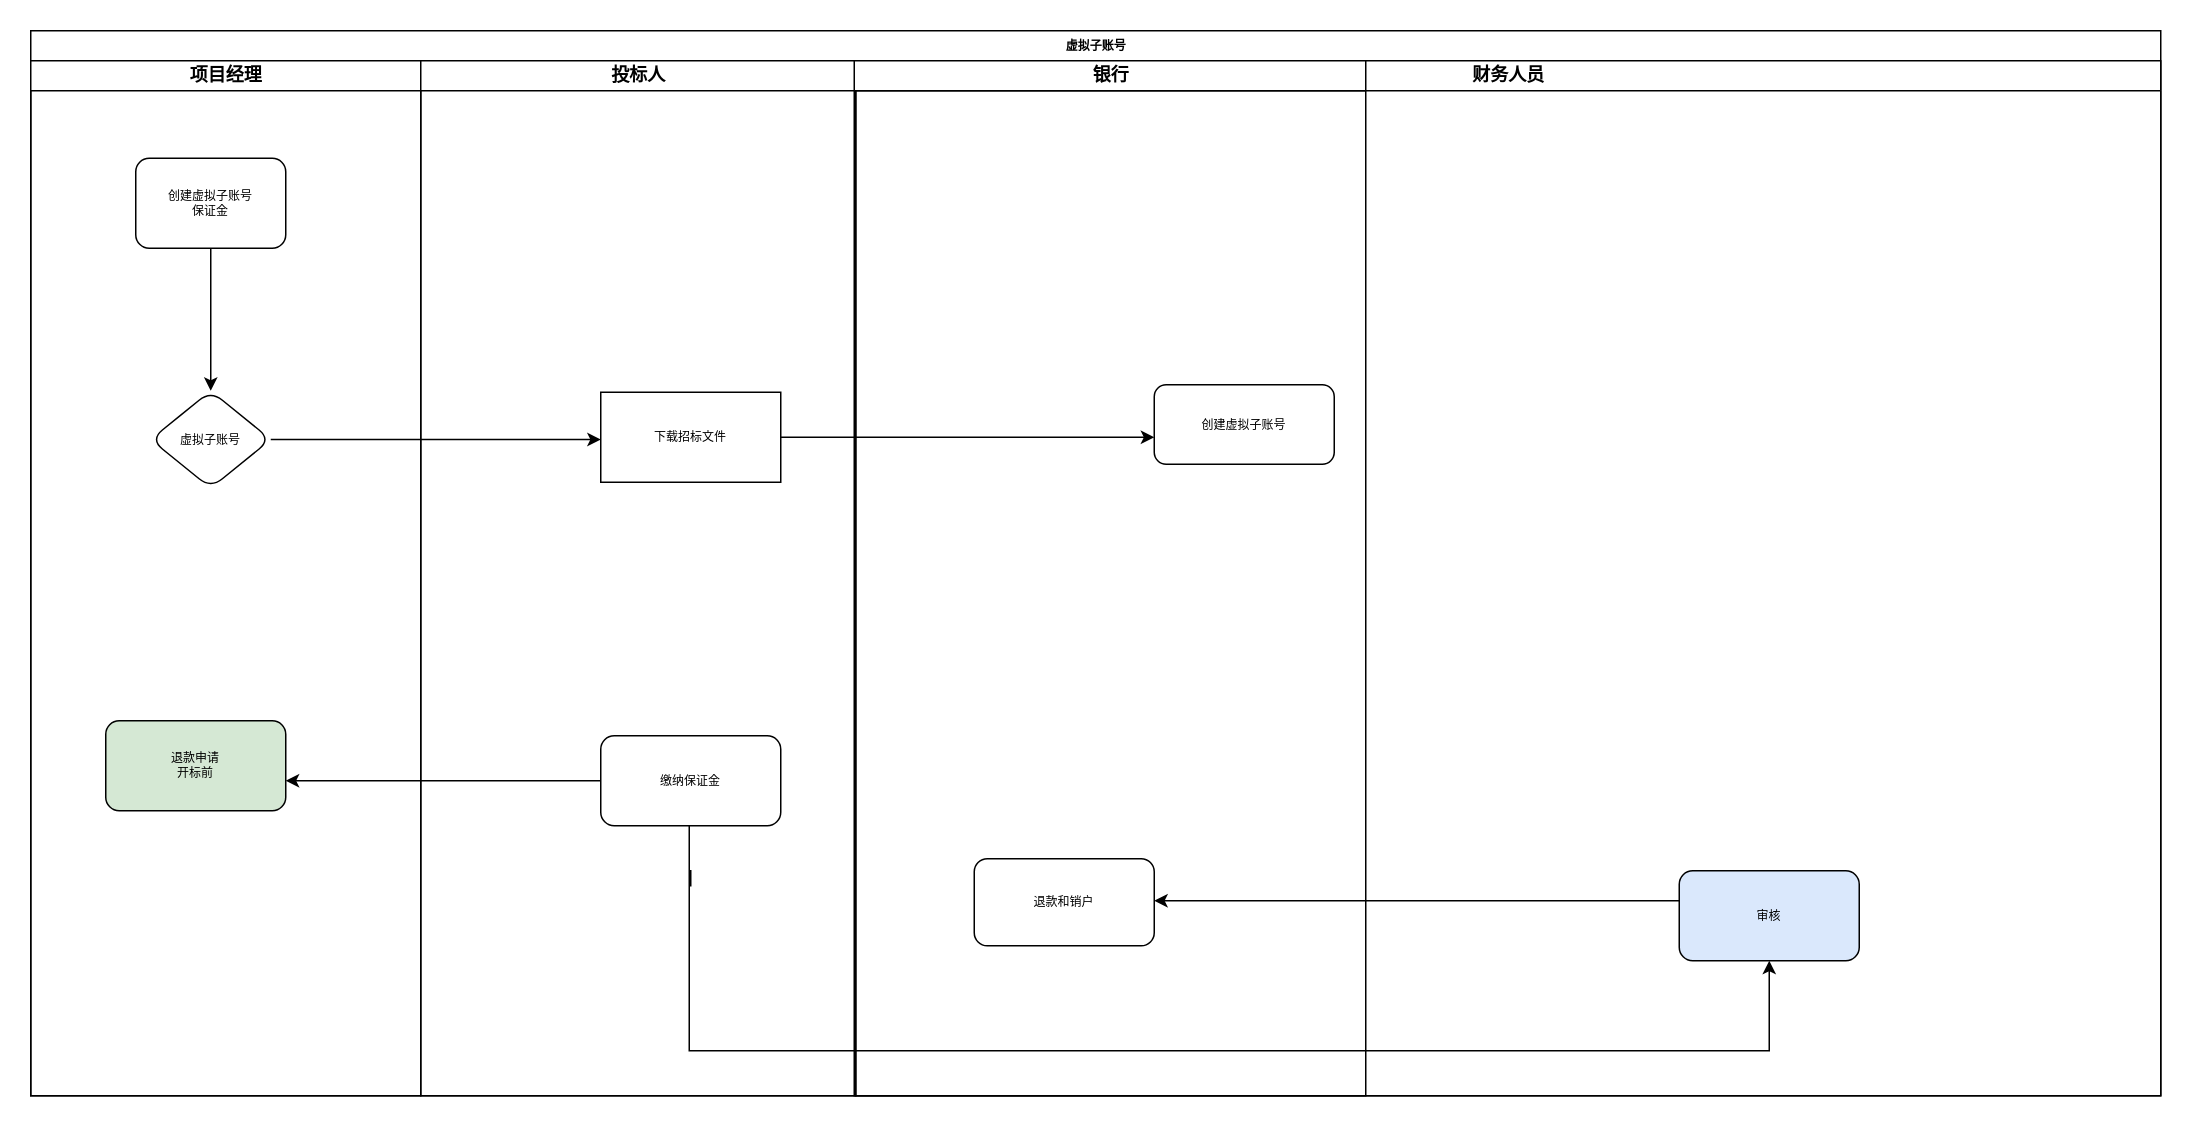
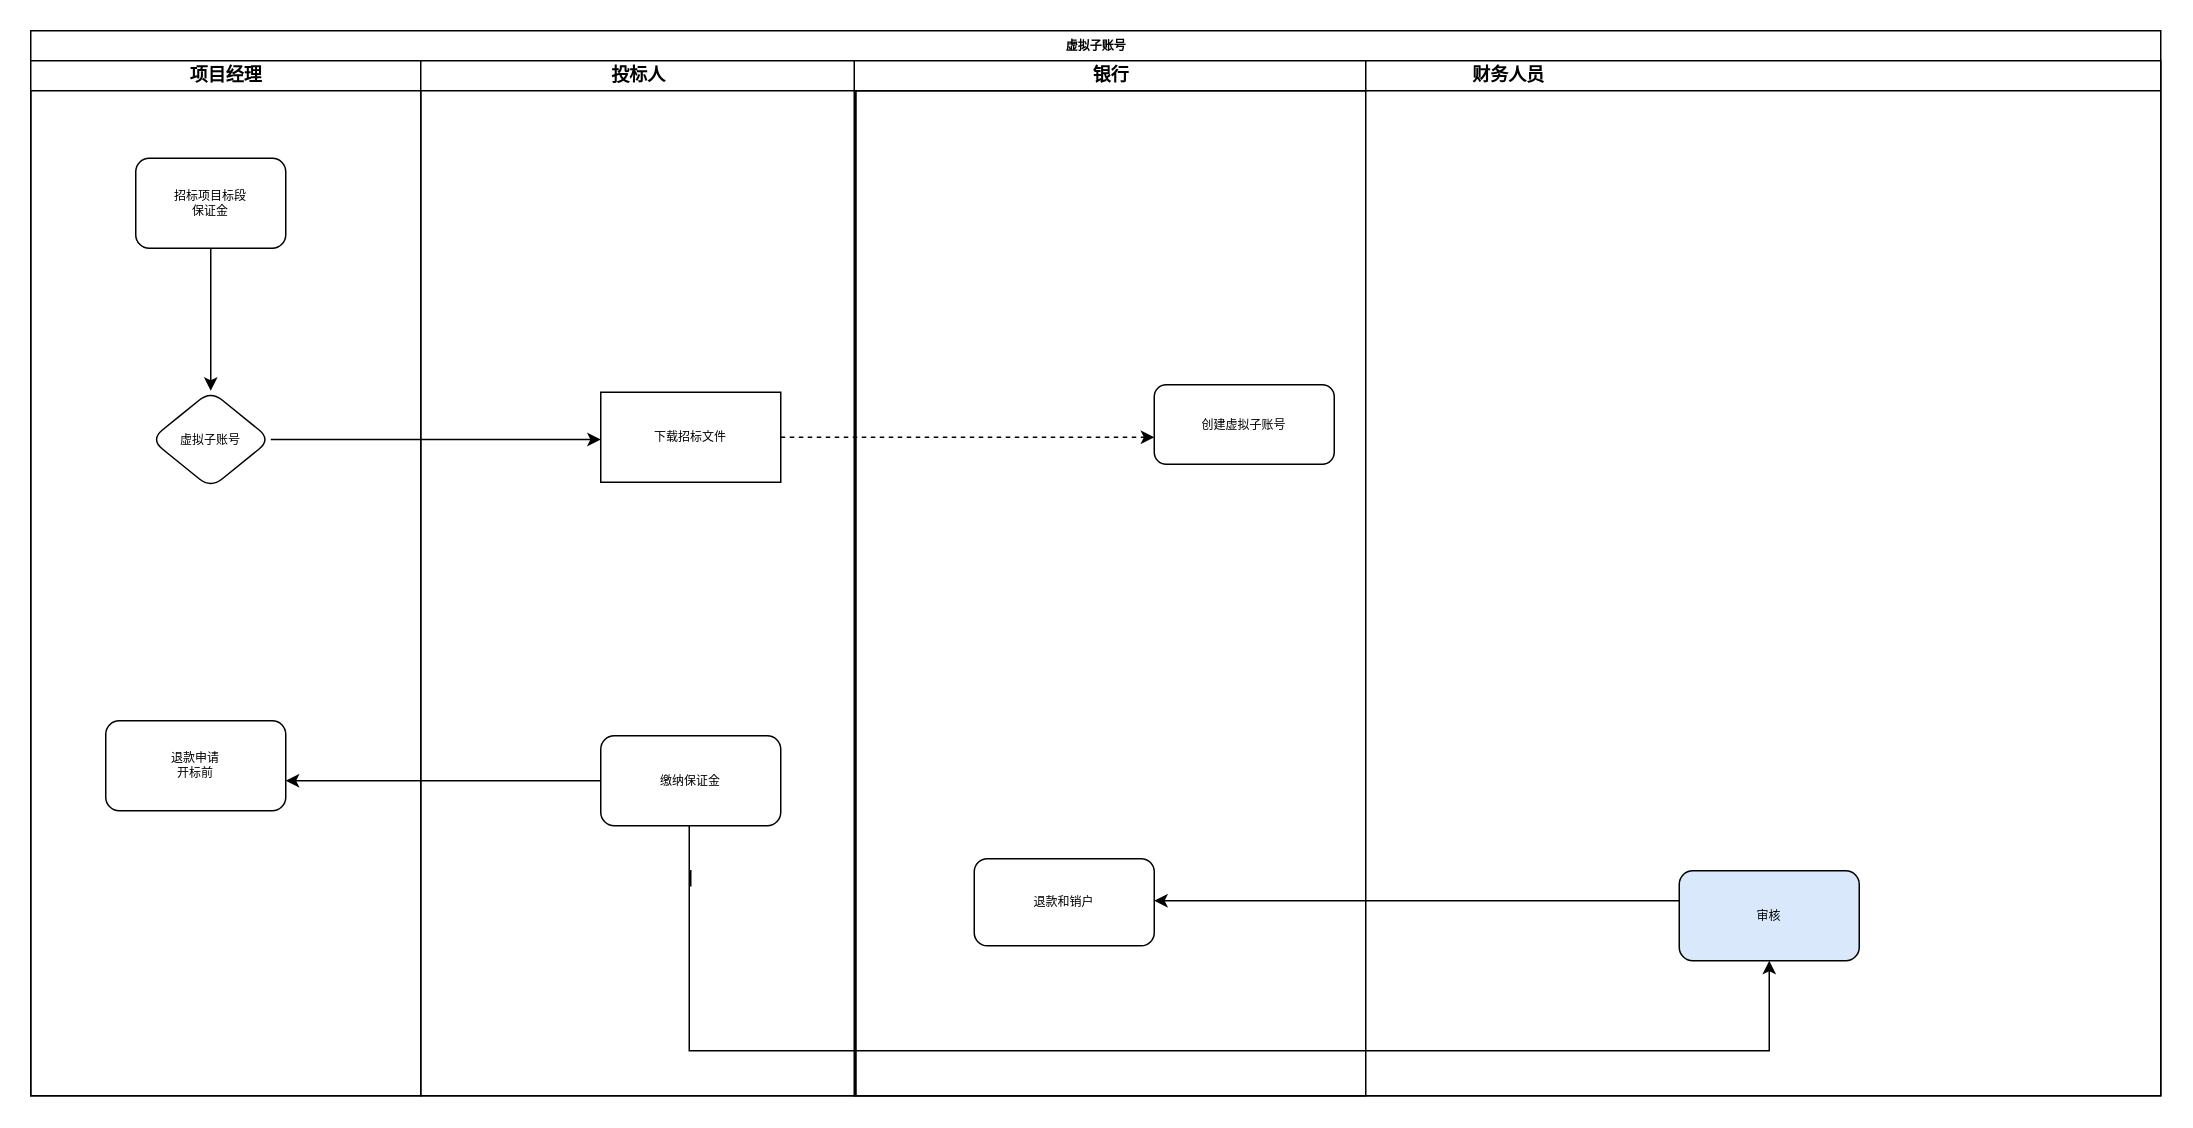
(211, 203) -> (211, 203)
(962, 437) -> (962, 437)
(196, 766) -> (196, 766)
